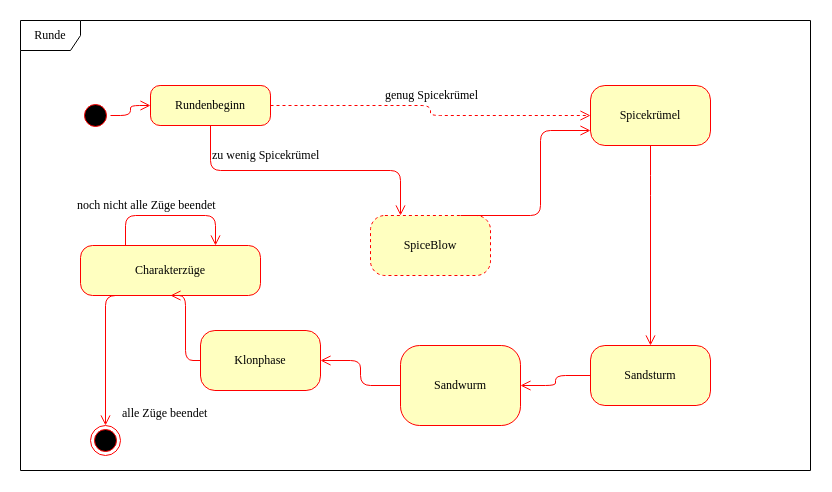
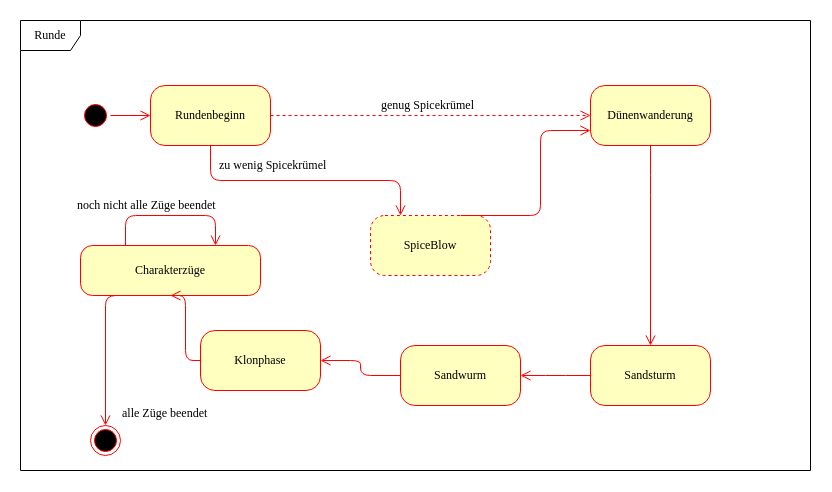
(211, 106) -> (211, 116)
(651, 116) -> (651, 116)
(461, 386) -> (461, 376)
